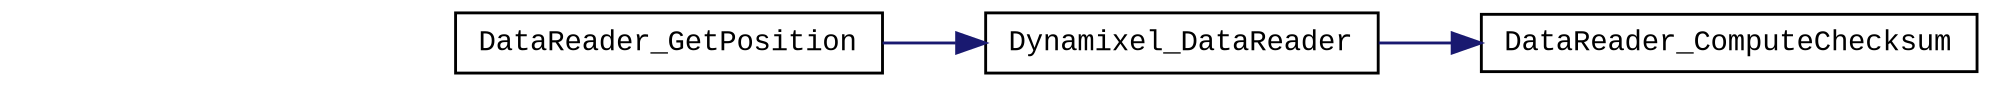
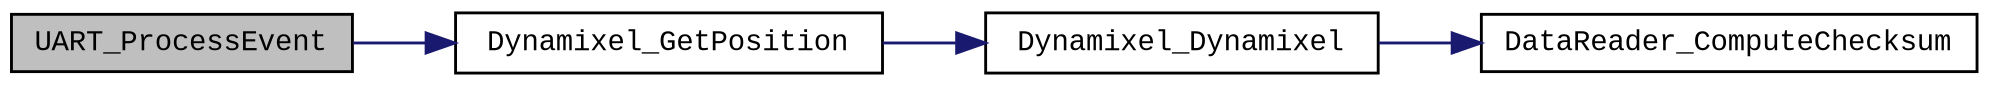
none -> (182, 43)
(669, 43) -> (669, 43)
(1182, 43) -> (1182, 43)
